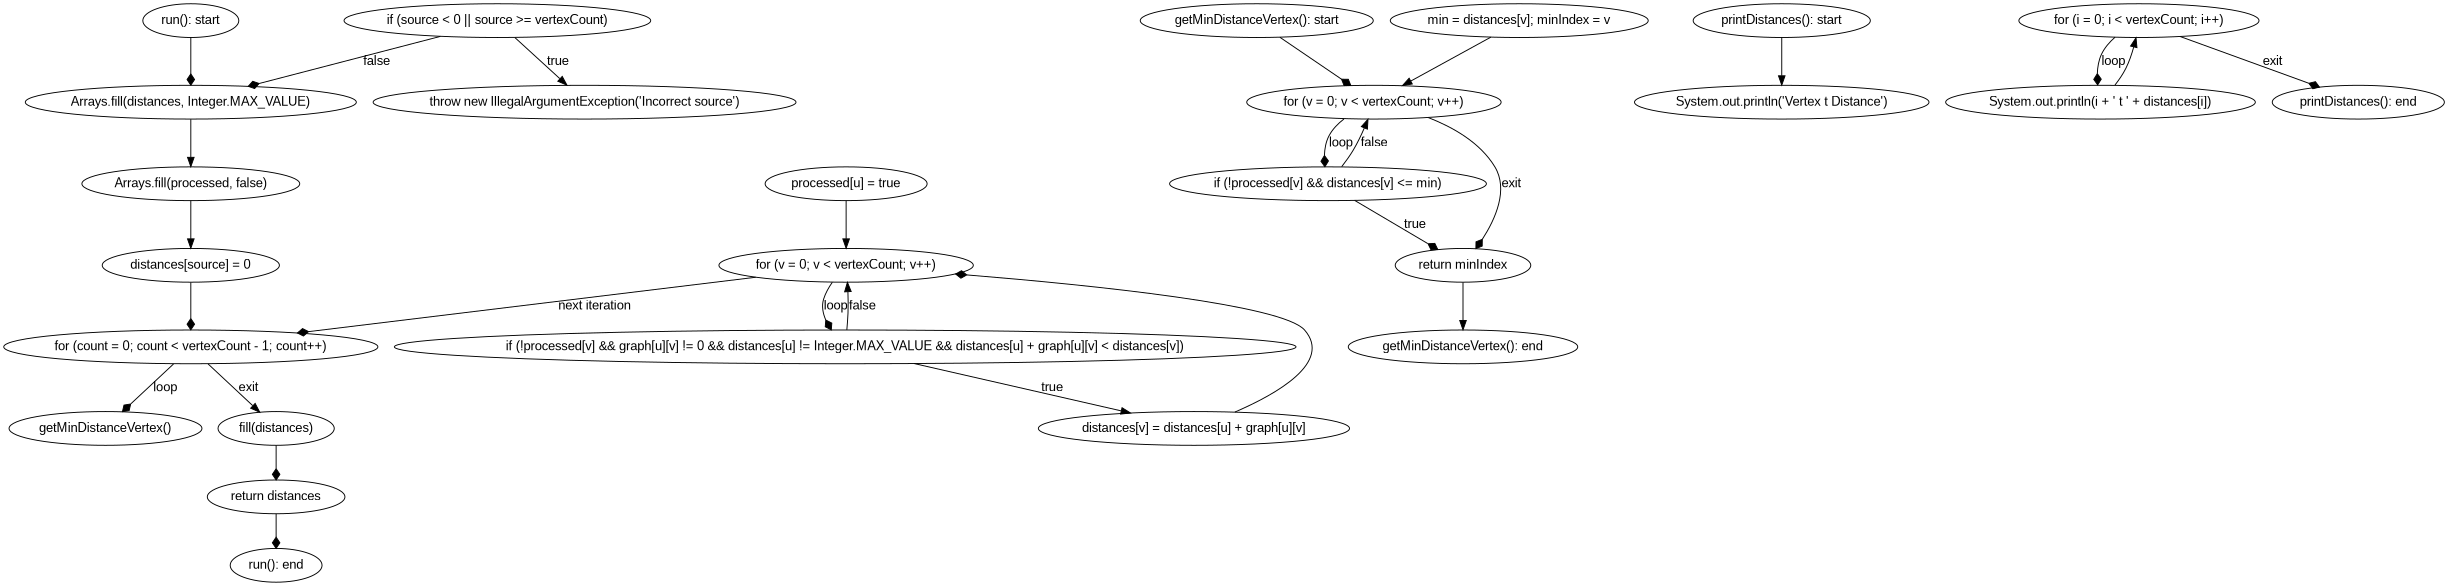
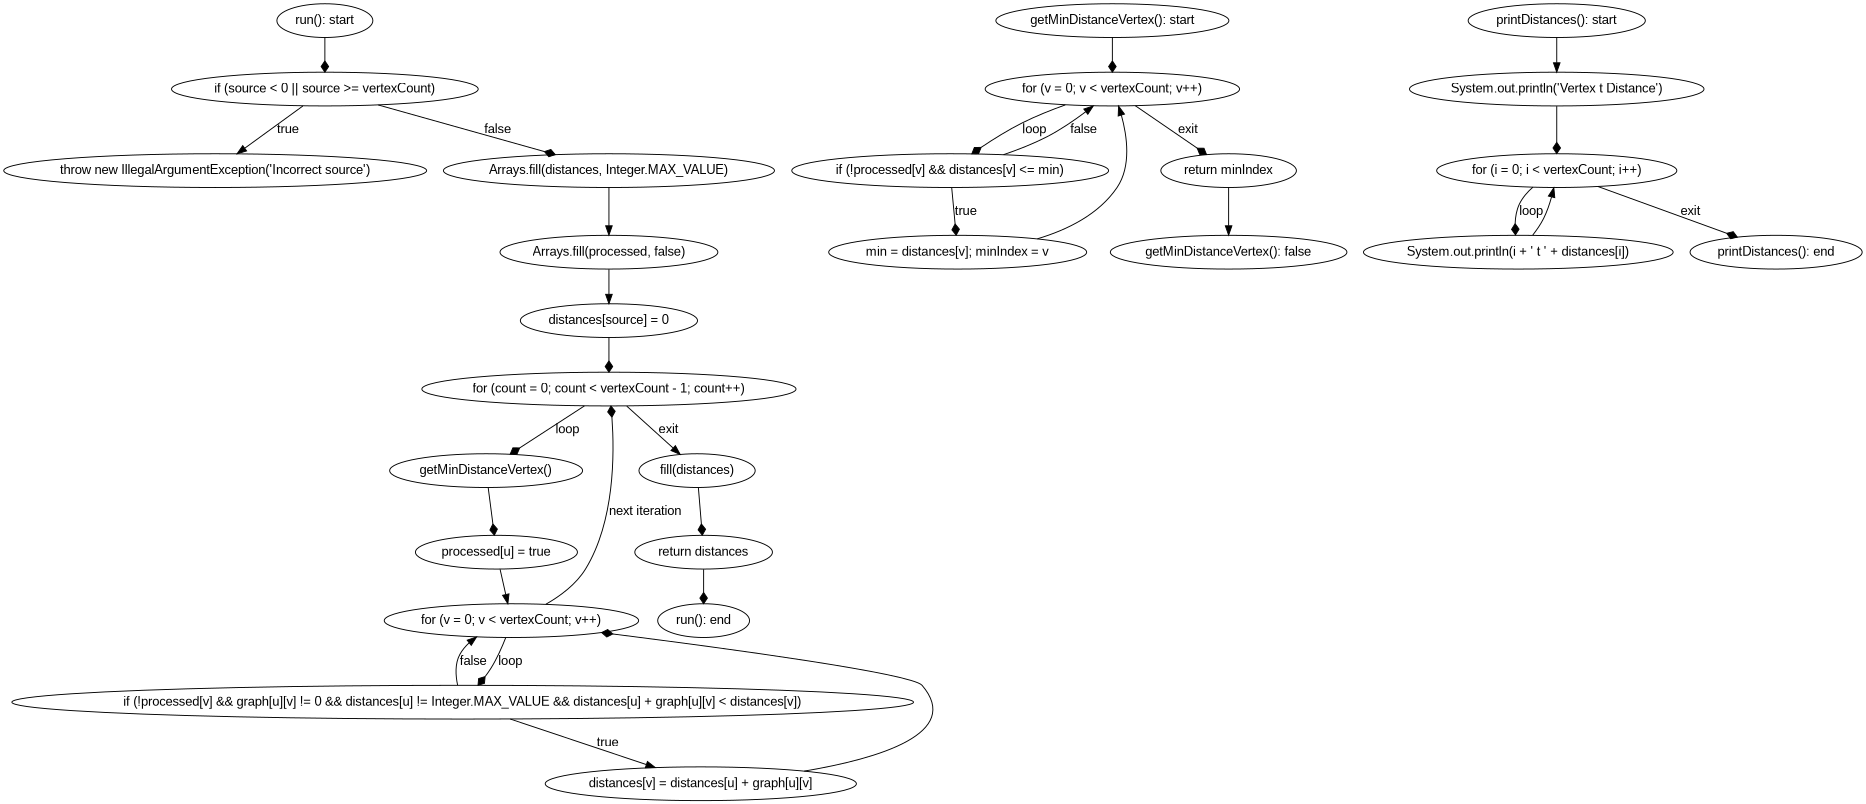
(191, 56) -> (325, 49)
none -> (1557, 124)
(1391, 222) -> (953, 206)
(1463, 347) -> (1229, 252)
none -> (491, 506)
